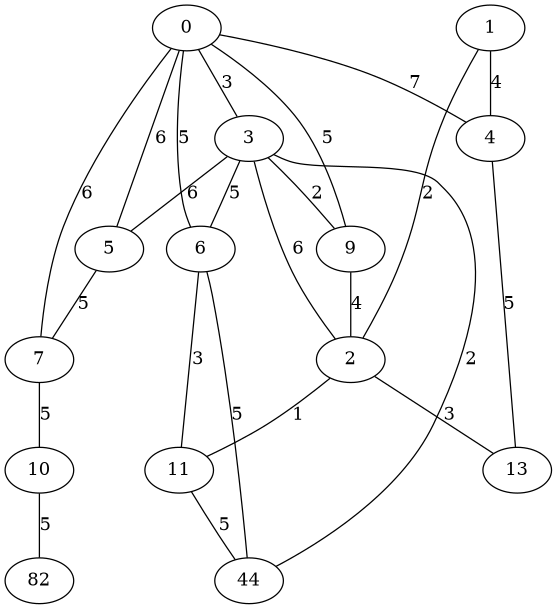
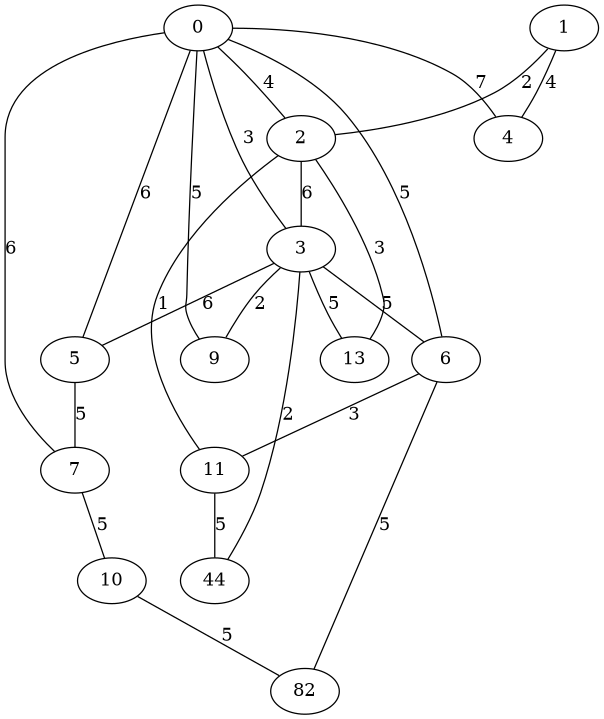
(351, 304) -> (253, 81)
(504, 304) -> (324, 306)
(231, 414) -> (375, 526)
